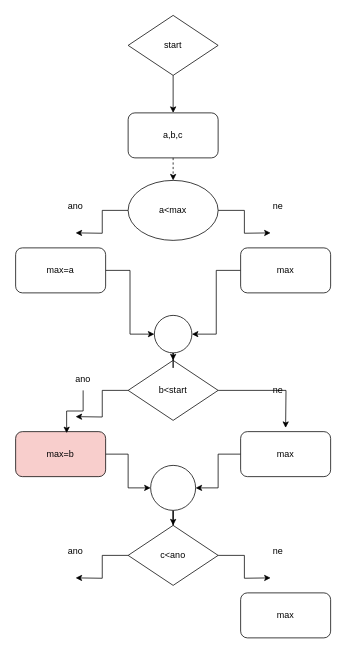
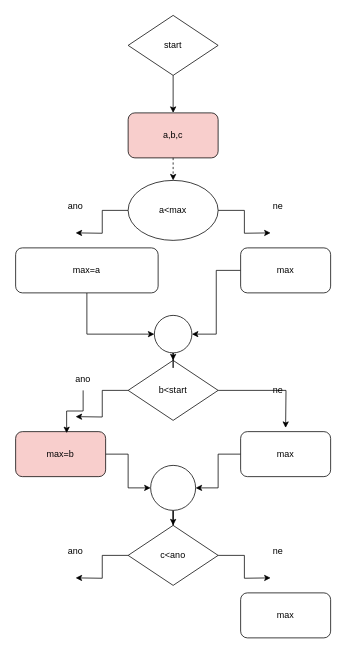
(173, 135) -> (173, 135)
(60, 270) -> (87, 270)
